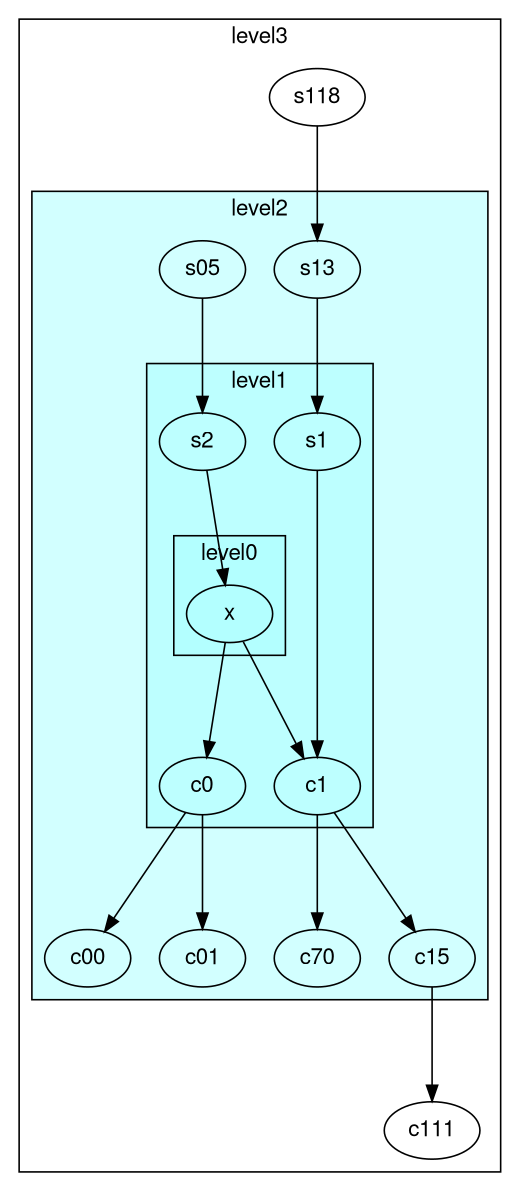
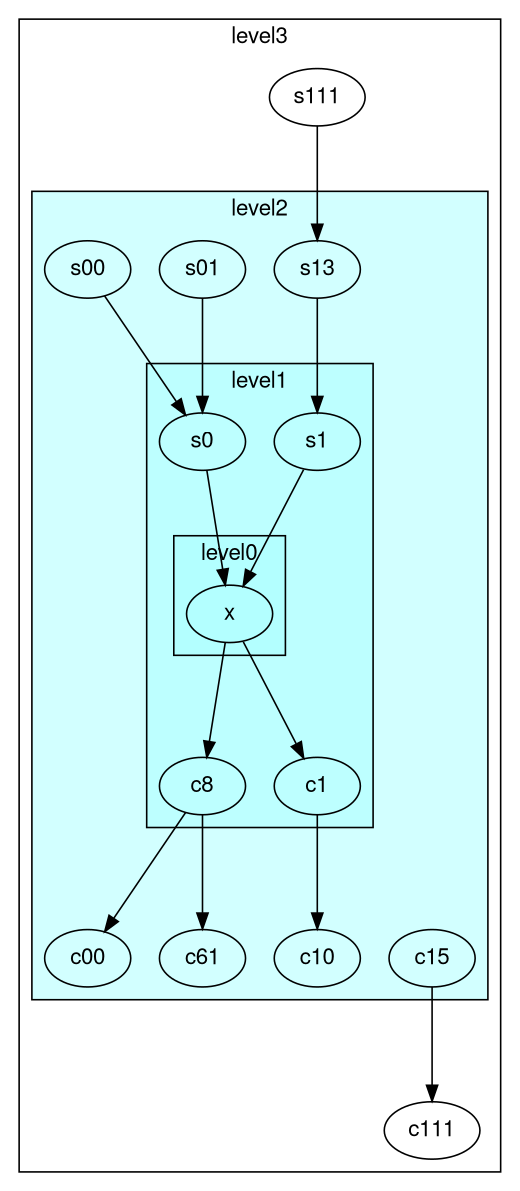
(317, 97) -> (317, 97)
none -> (88, 269)
(202, 269) -> (202, 269)
(202, 442) -> (202, 442)
(317, 606) -> (277, 521)
(202, 786) -> (202, 786)
(370, 865) -> none
(202, 958) -> (202, 958)
(317, 958) -> (317, 958)
